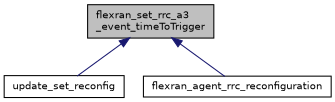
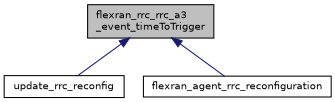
(151, 21) -> (151, 21)
(64, 87) -> (64, 87)
